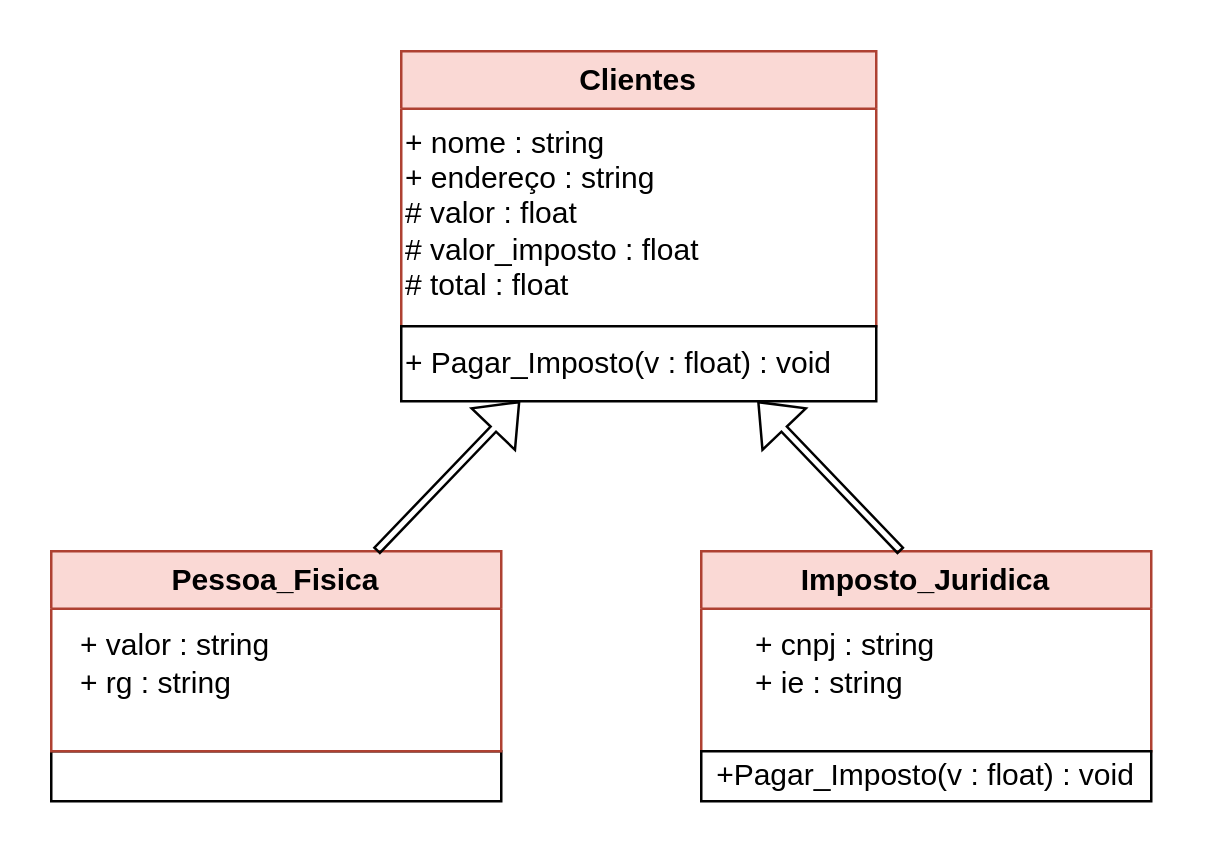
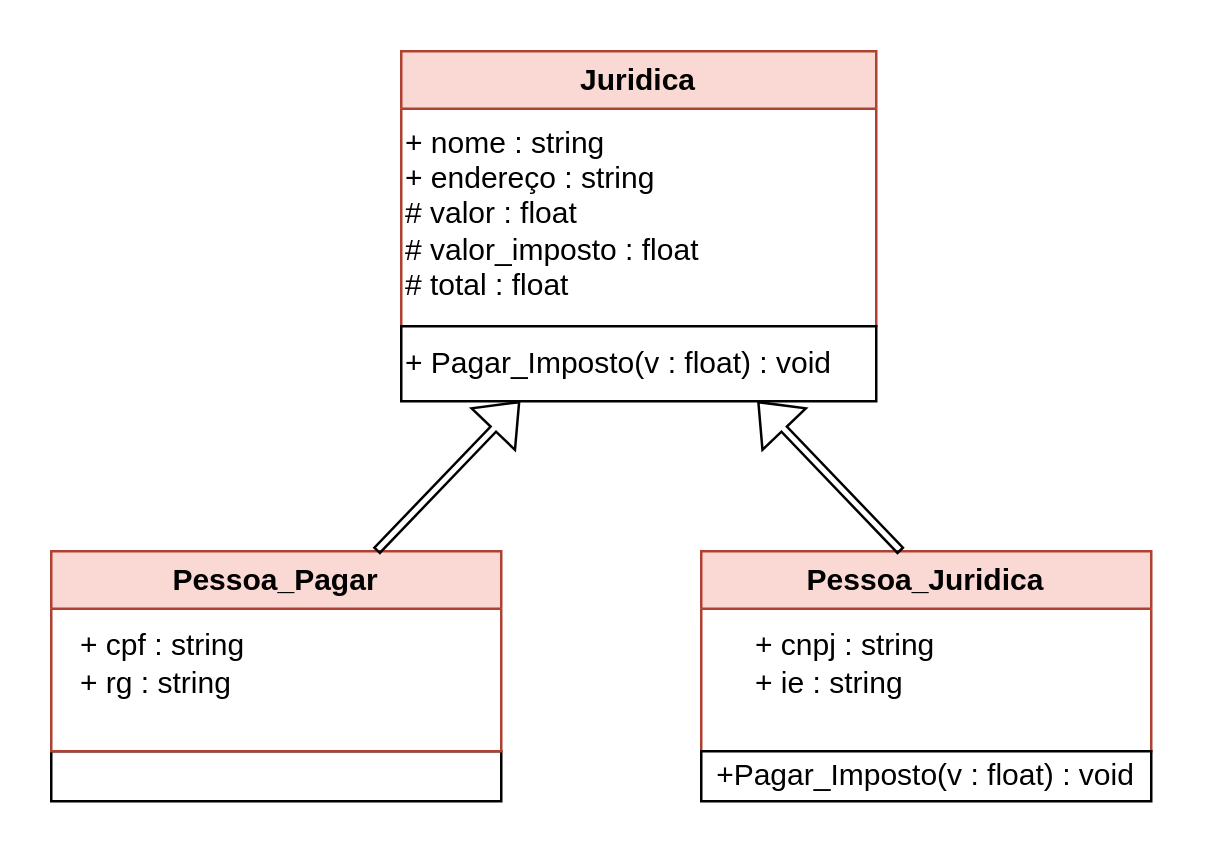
(639, 81) -> (639, 81)
(276, 581) -> (276, 581)
(926, 581) -> (926, 581)
(192, 664) -> (179, 664)
